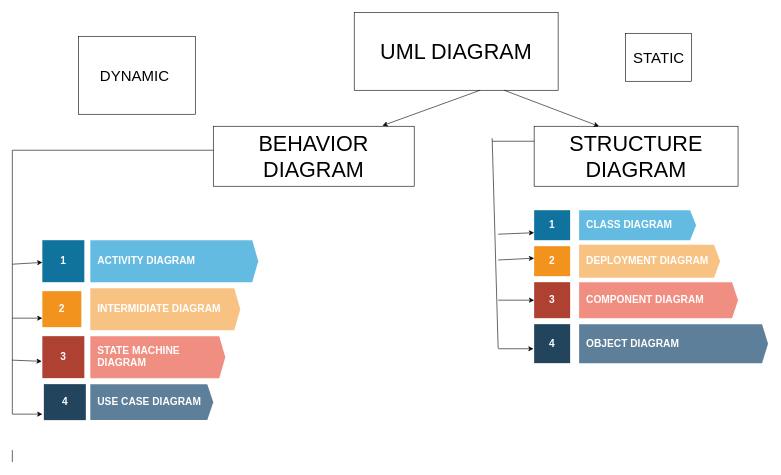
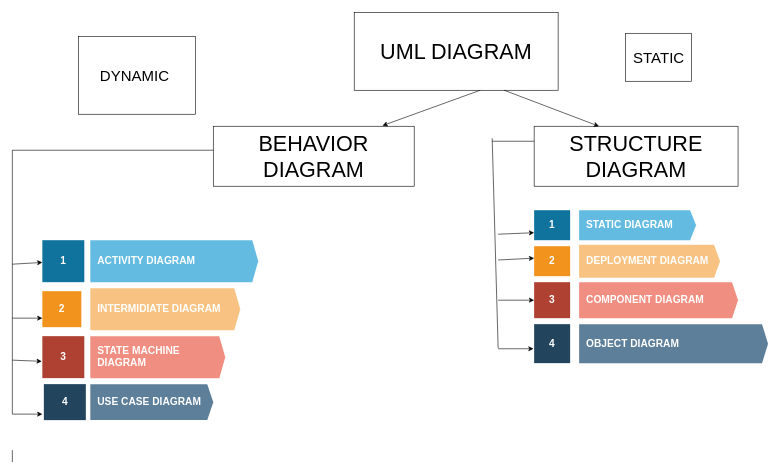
(622, 225) -> (625, 225)
